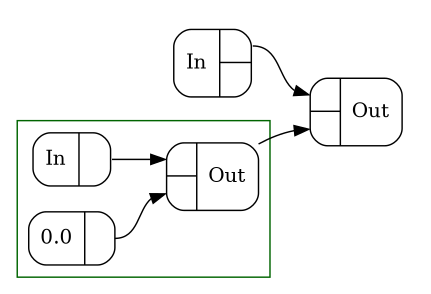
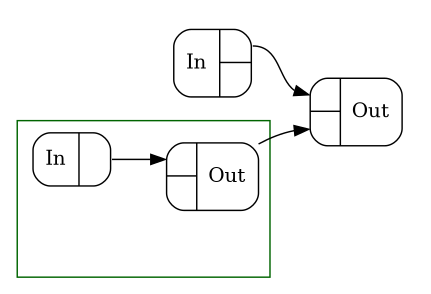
(72, 238) -> none
